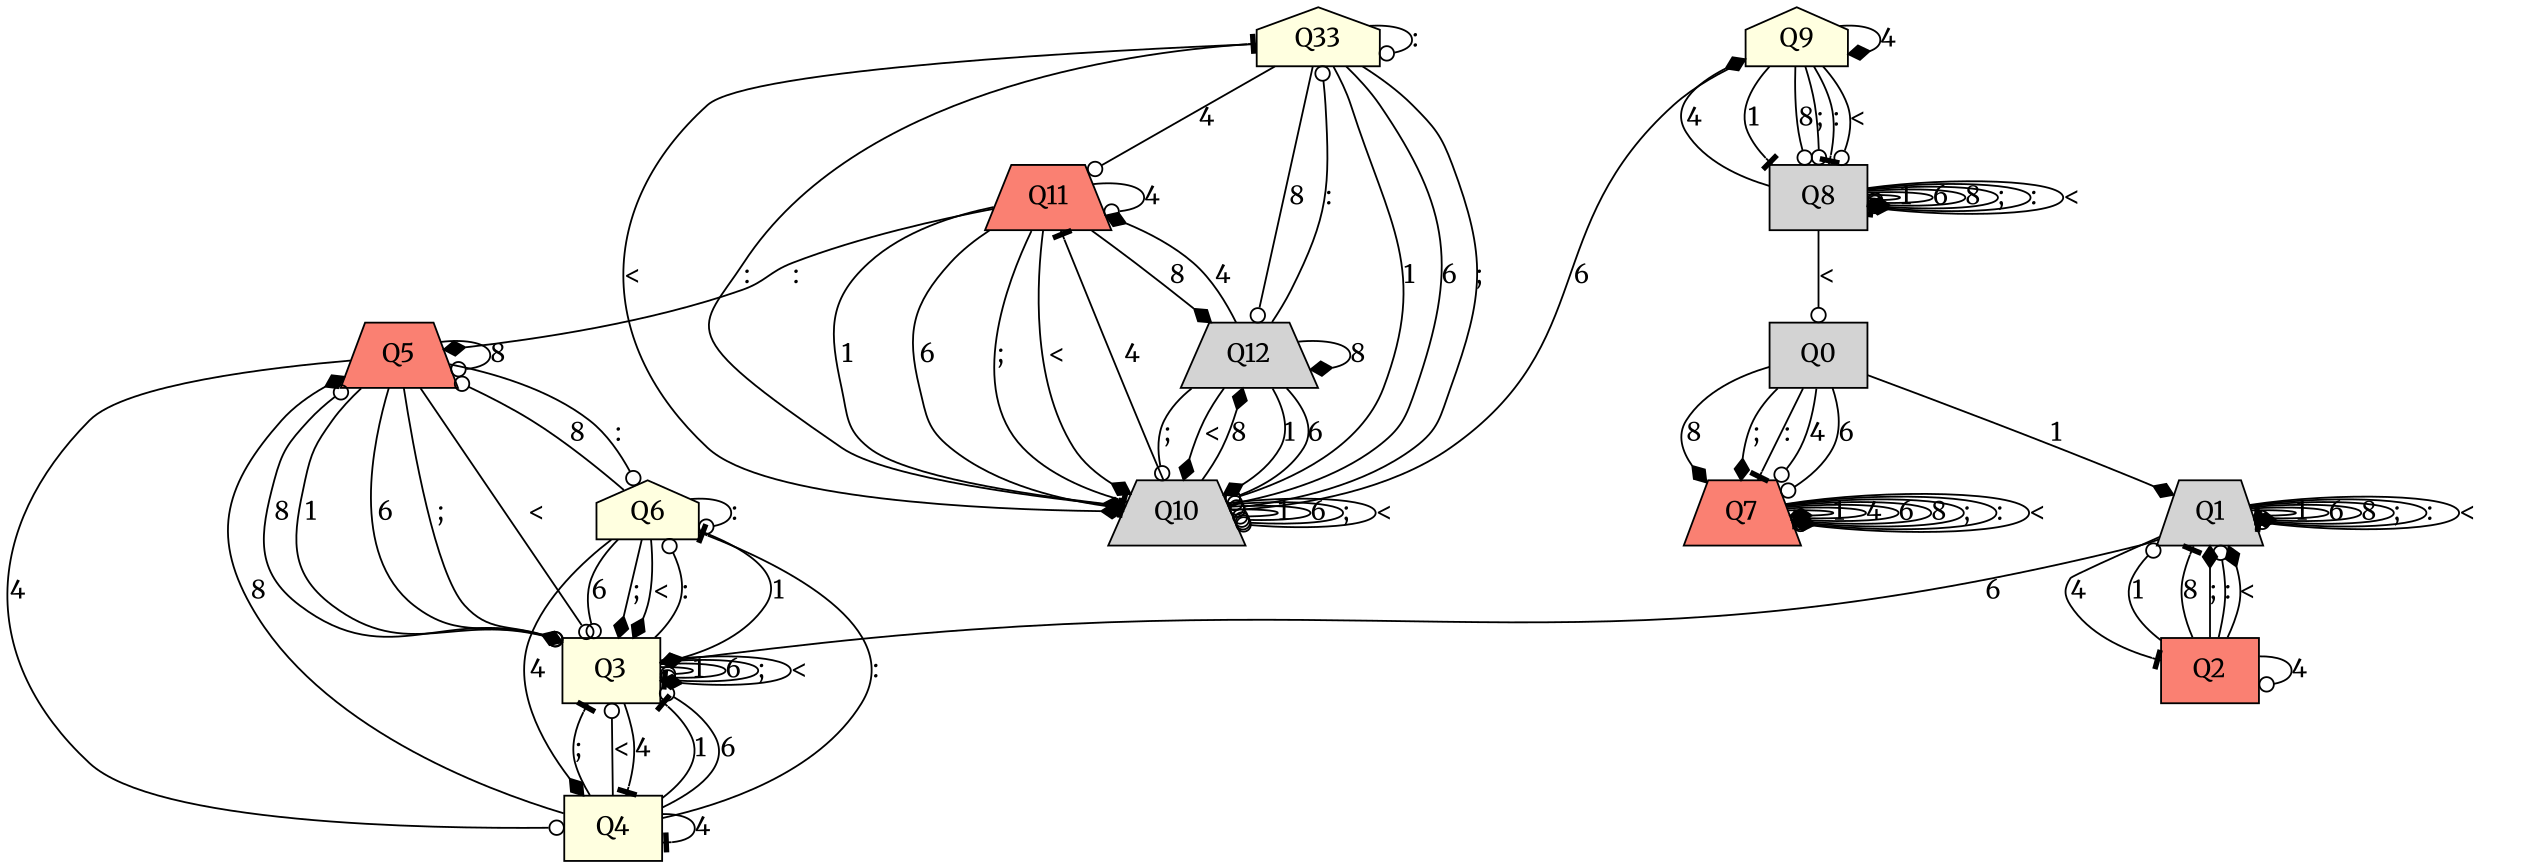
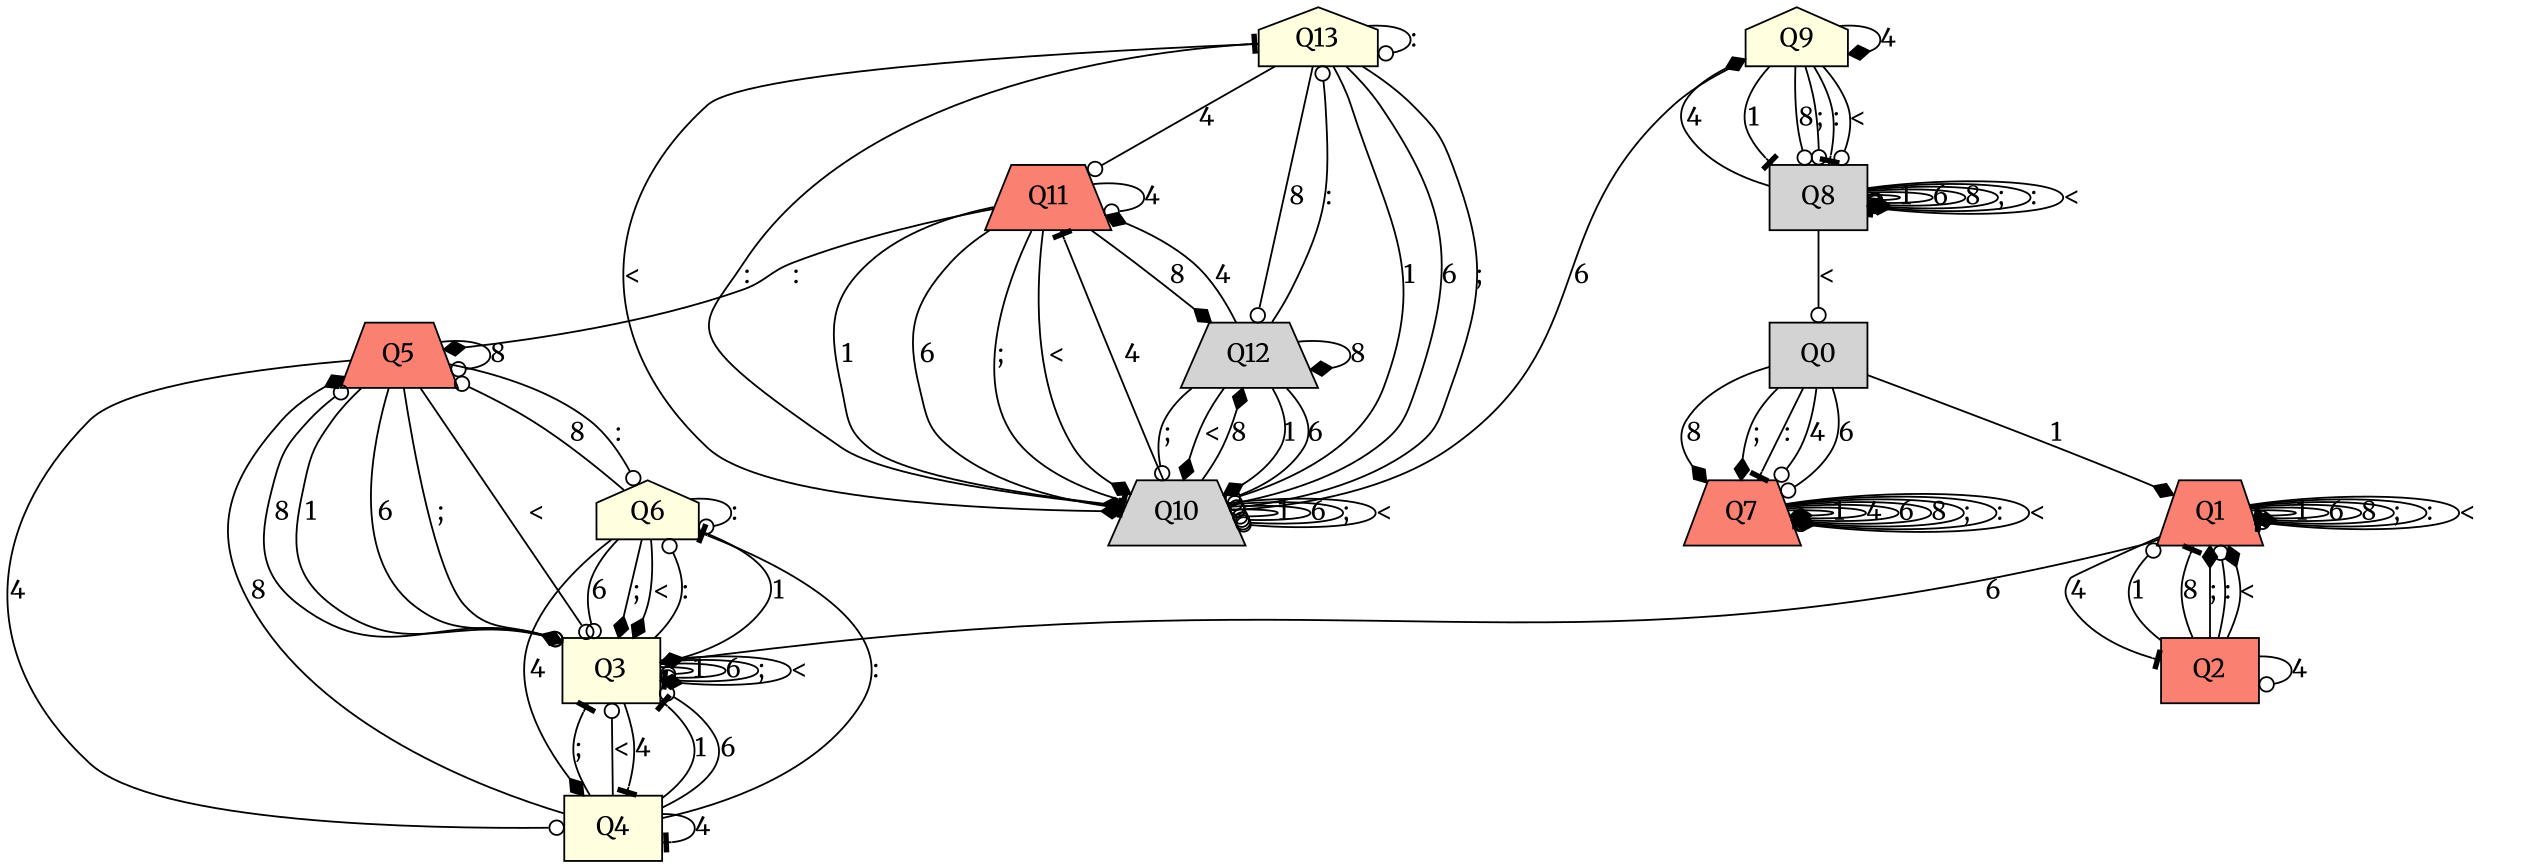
(1318, 40) -> (1318, 40)
(2210, 513) -> (2210, 513)
